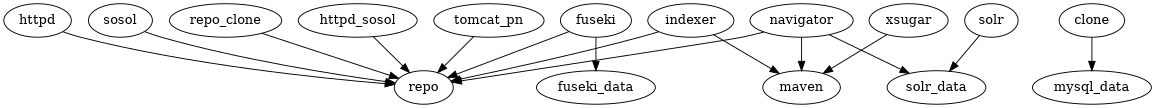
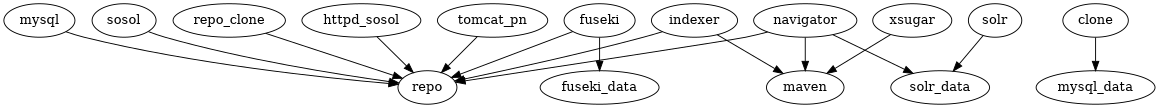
(38, 20) -> (39, 20)
